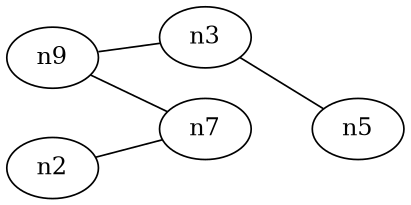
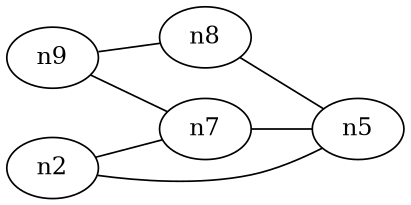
(205, 37) -> (205, 37)
none -> (282, 129)
none -> (212, 180)
